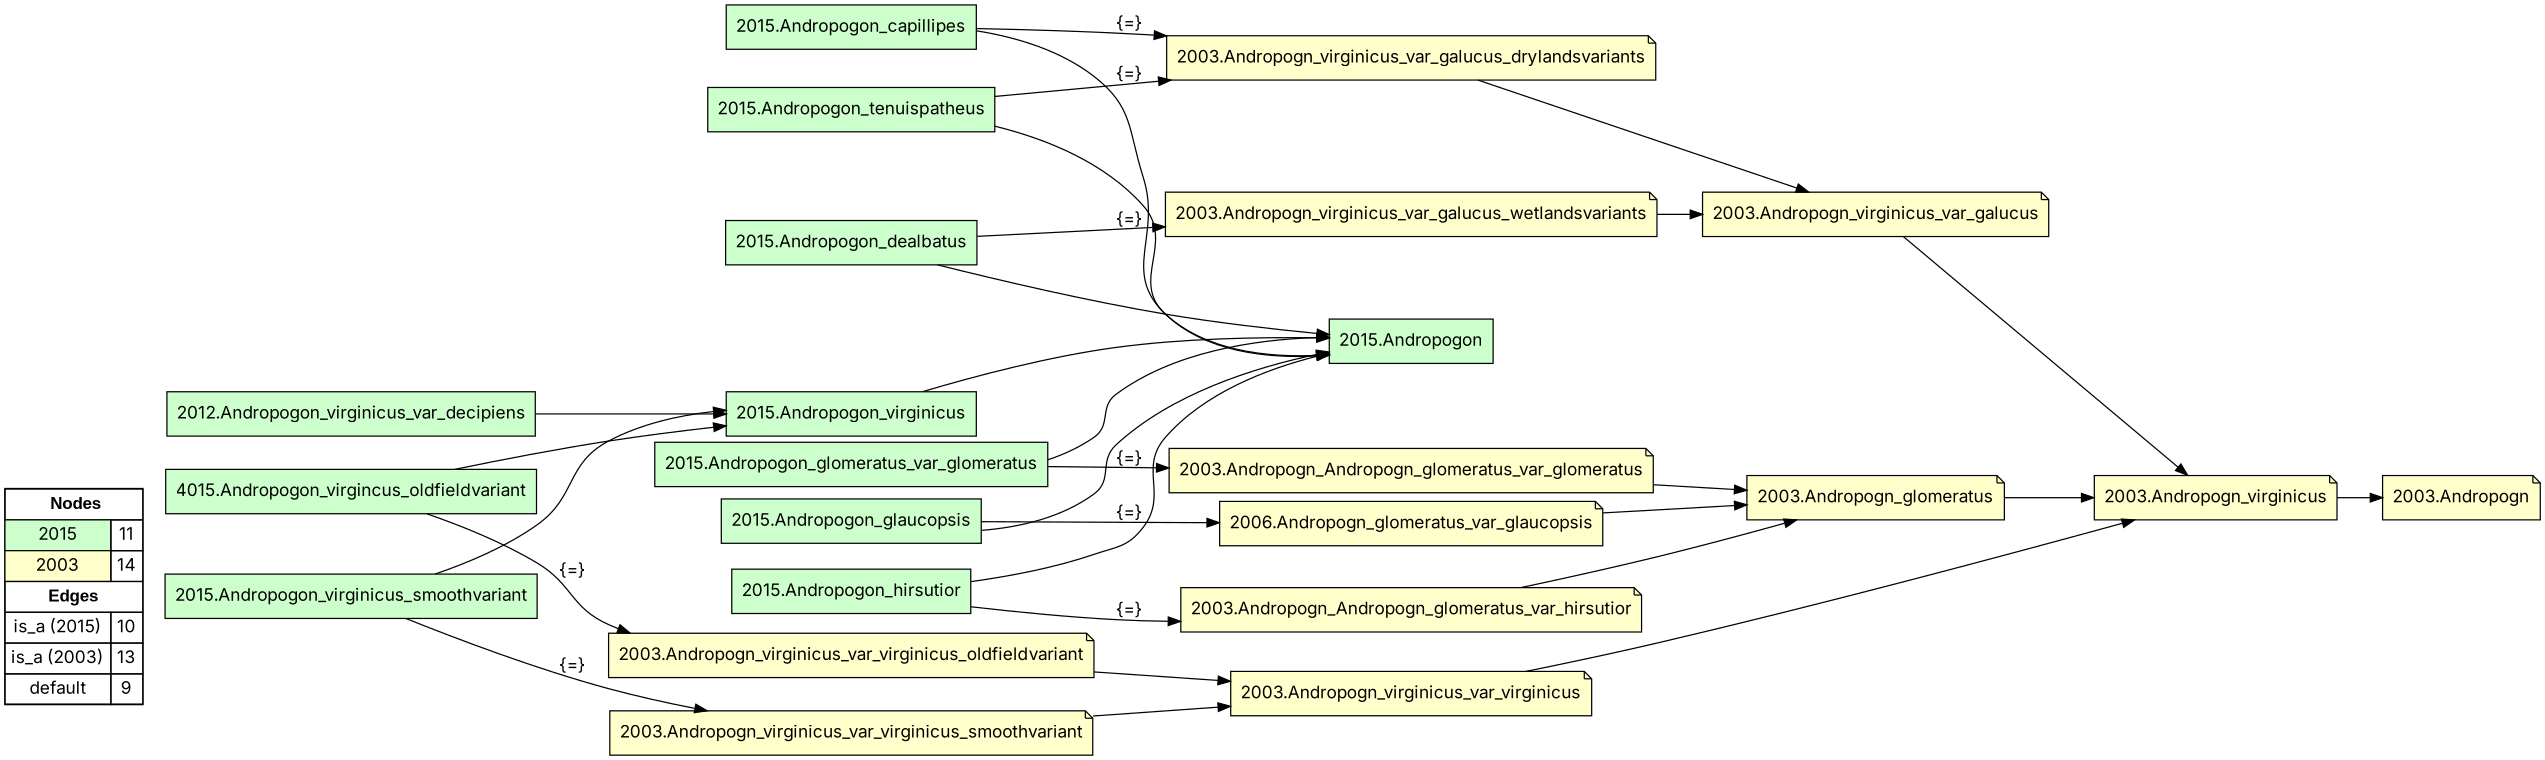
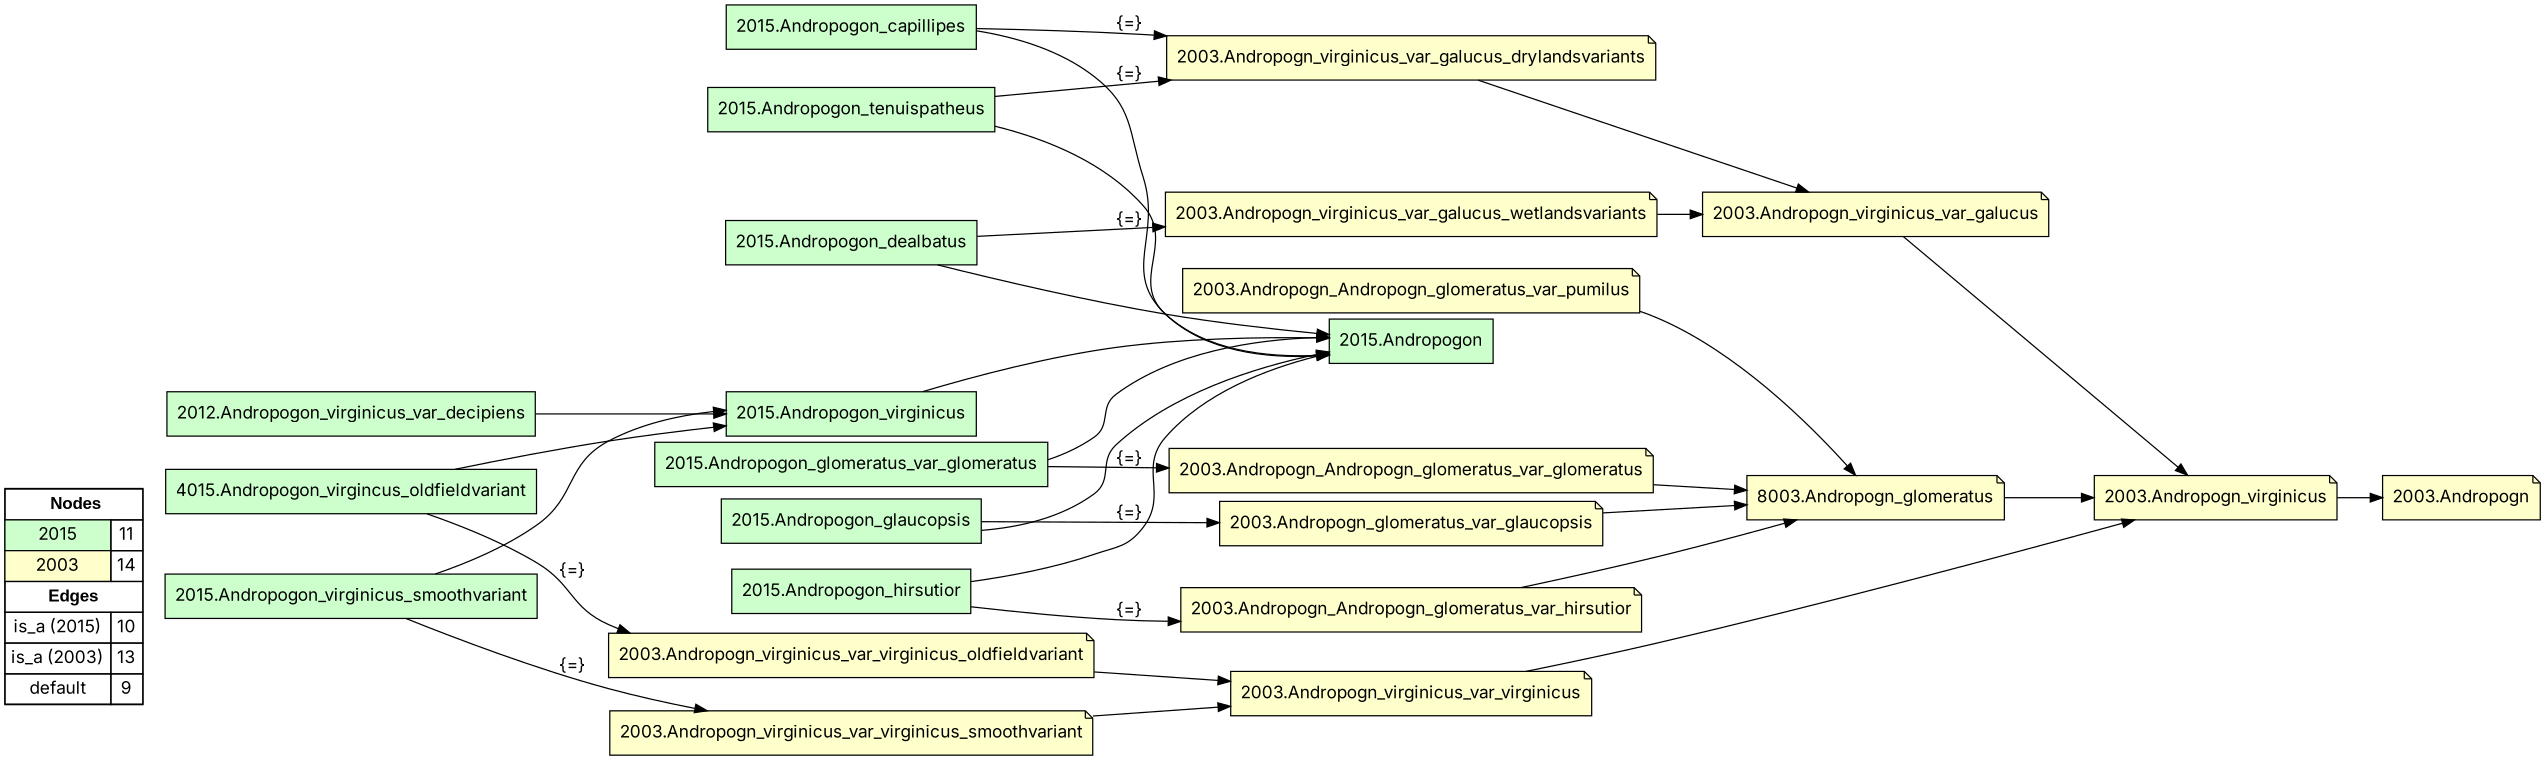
none -> (1411, 291)
(1876, 498) -> (1876, 498)
(1411, 524) -> (1411, 524)
